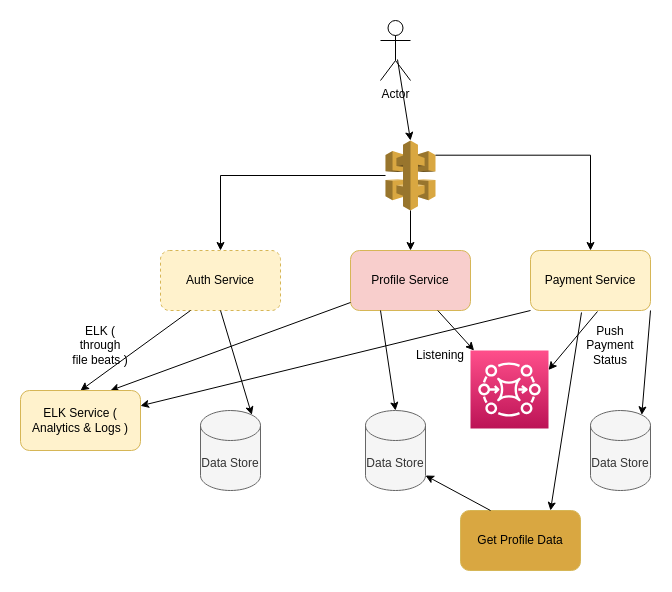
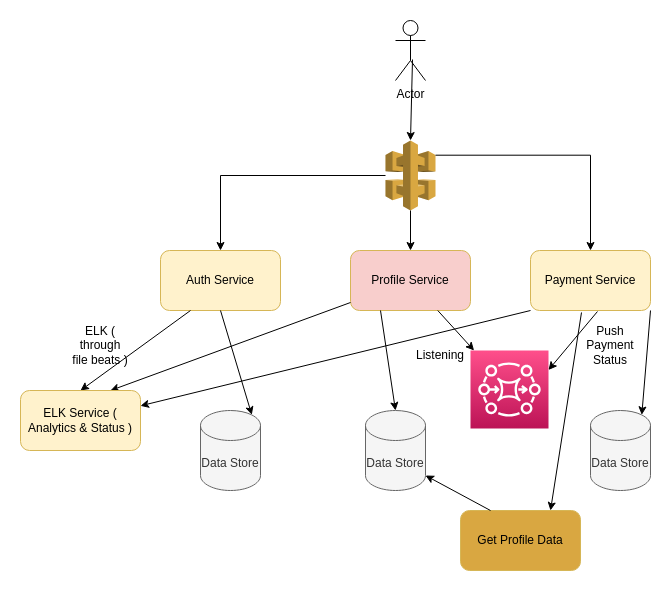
(396, 51) -> (411, 51)
(221, 281) -> (221, 281)
(81, 421) -> (81, 421)
